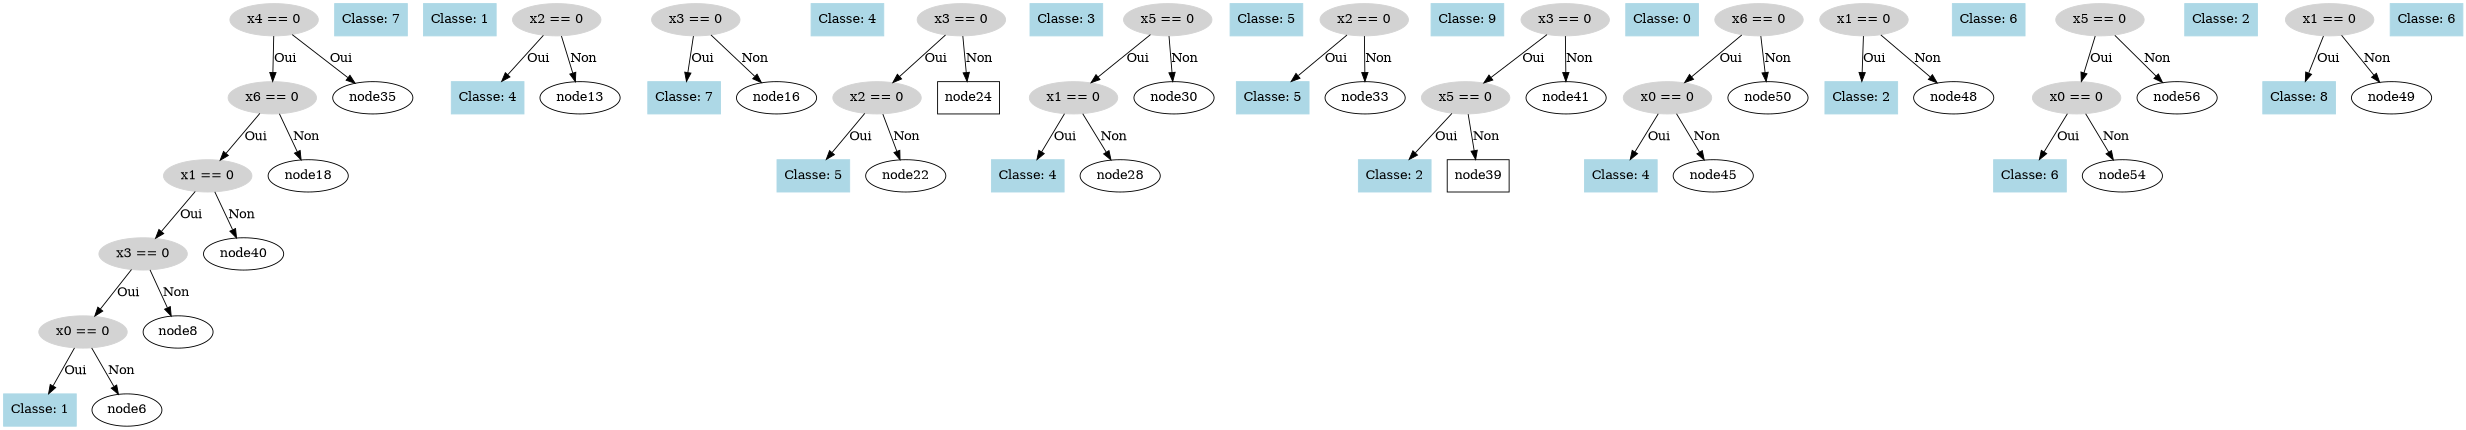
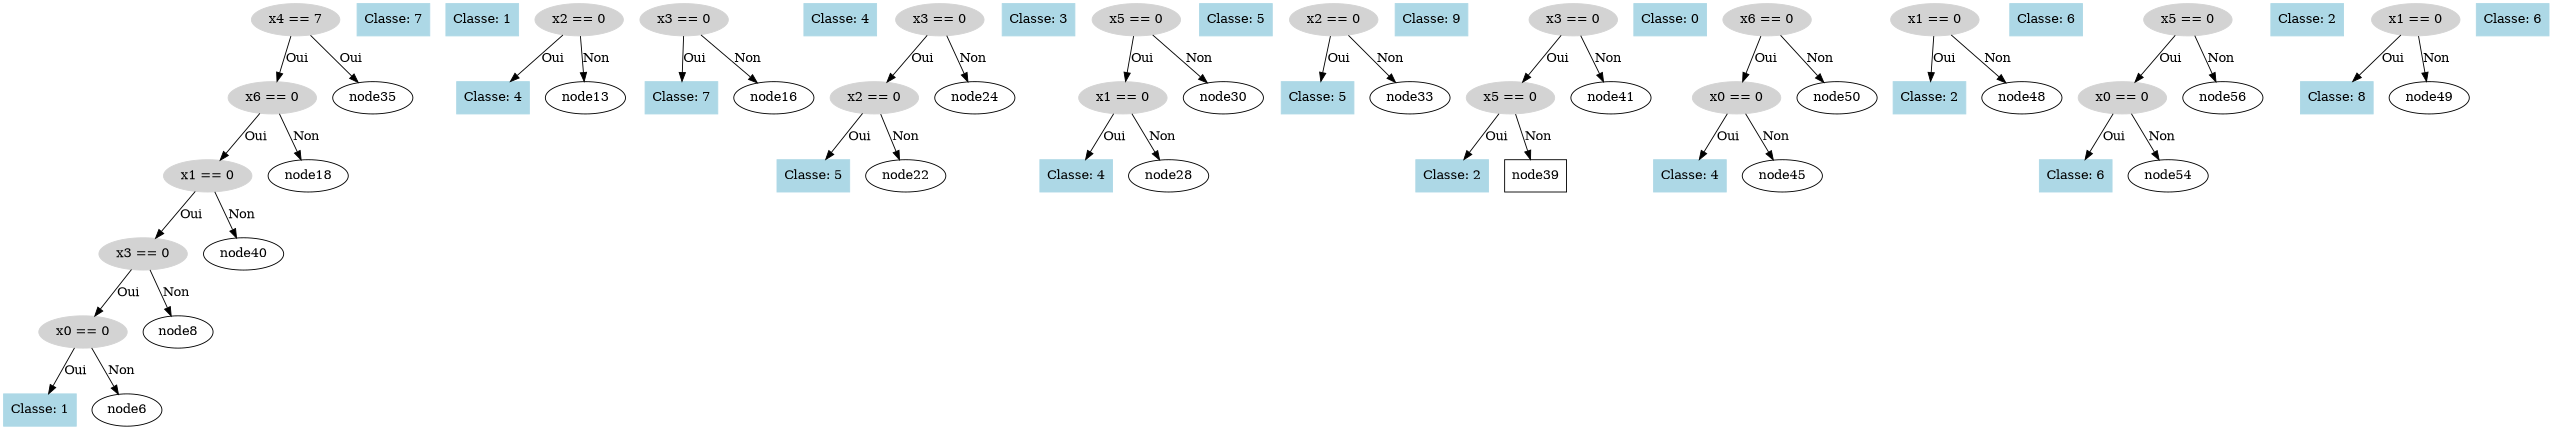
(274, 20) -> (296, 20)
(969, 98) -> (975, 98)
